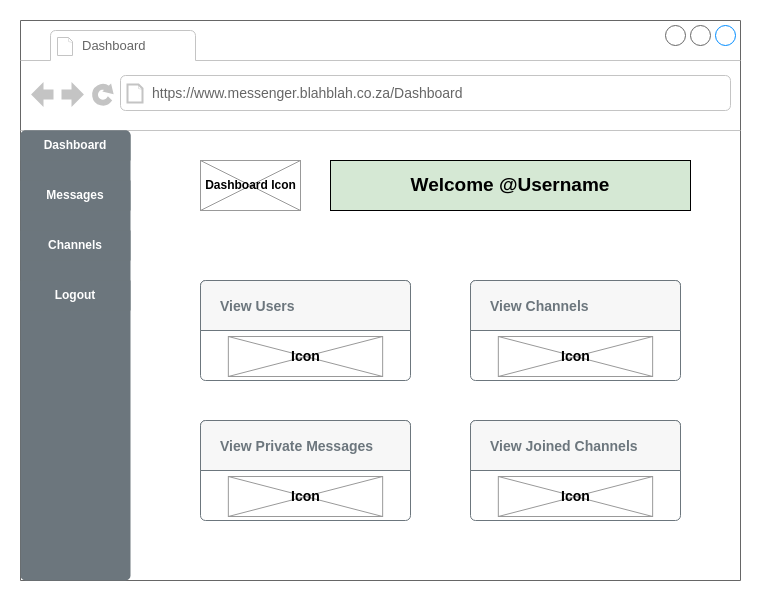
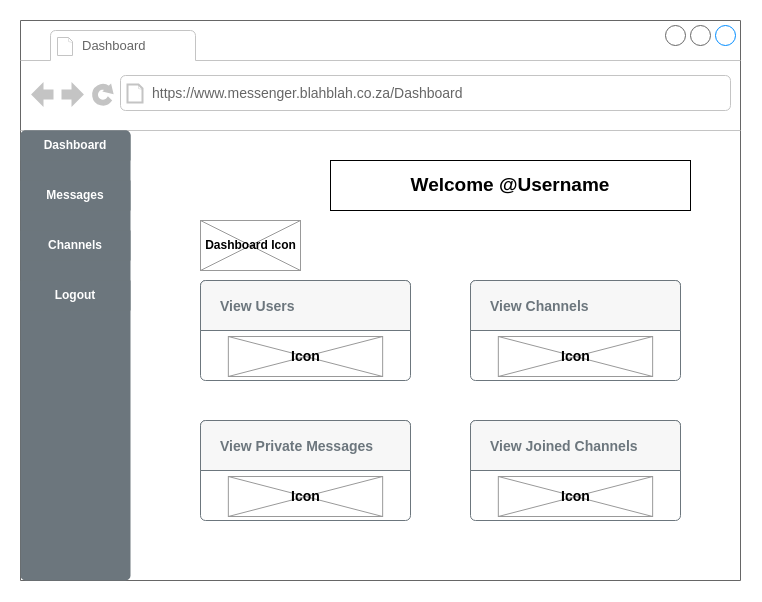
(251, 186) -> (251, 246)
(511, 186) -> (511, 186)
